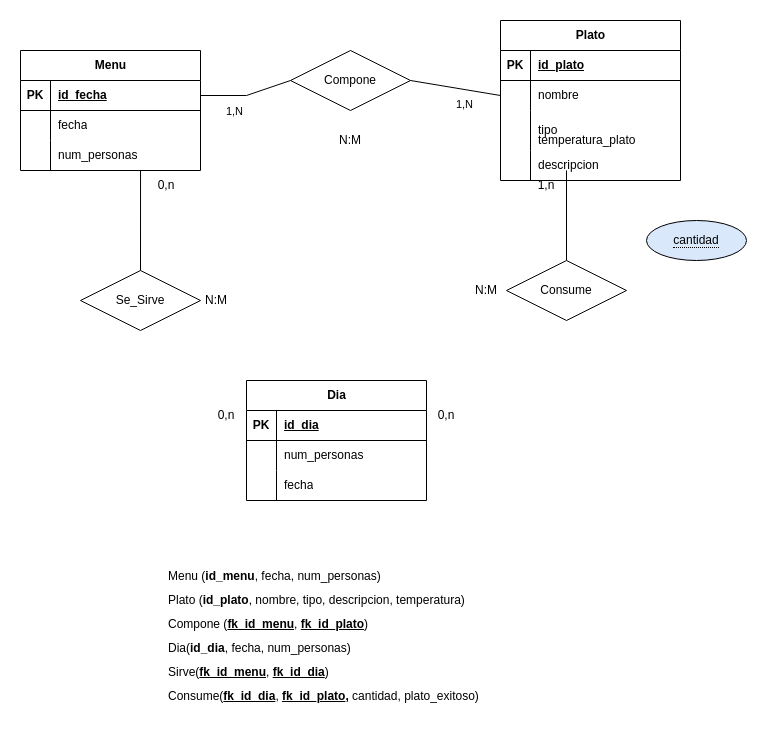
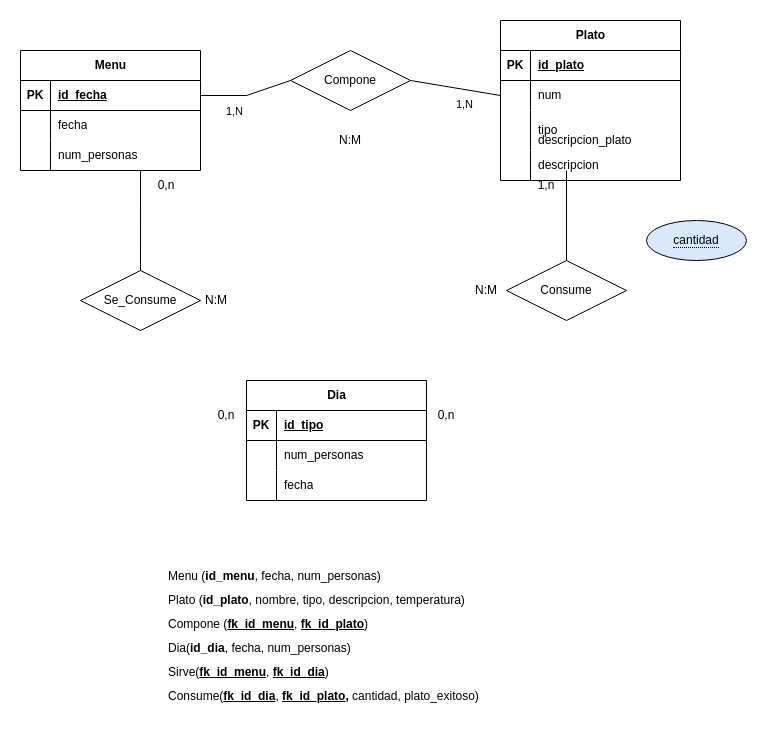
(559, 96) -> (549, 96)
(594, 141) -> (591, 141)
(141, 301) -> (141, 301)
(302, 426) -> (305, 426)
